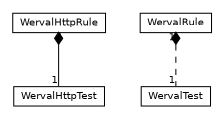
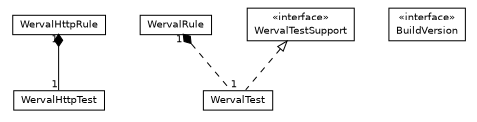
none -> (300, 24)
none -> (427, 24)
